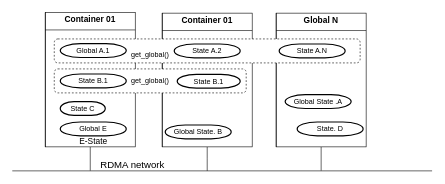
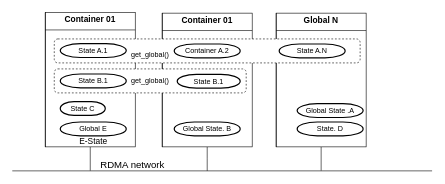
(93, 51) -> (93, 51)
(207, 51) -> (207, 51)
(318, 101) -> (330, 110)
(198, 132) -> (207, 129)
